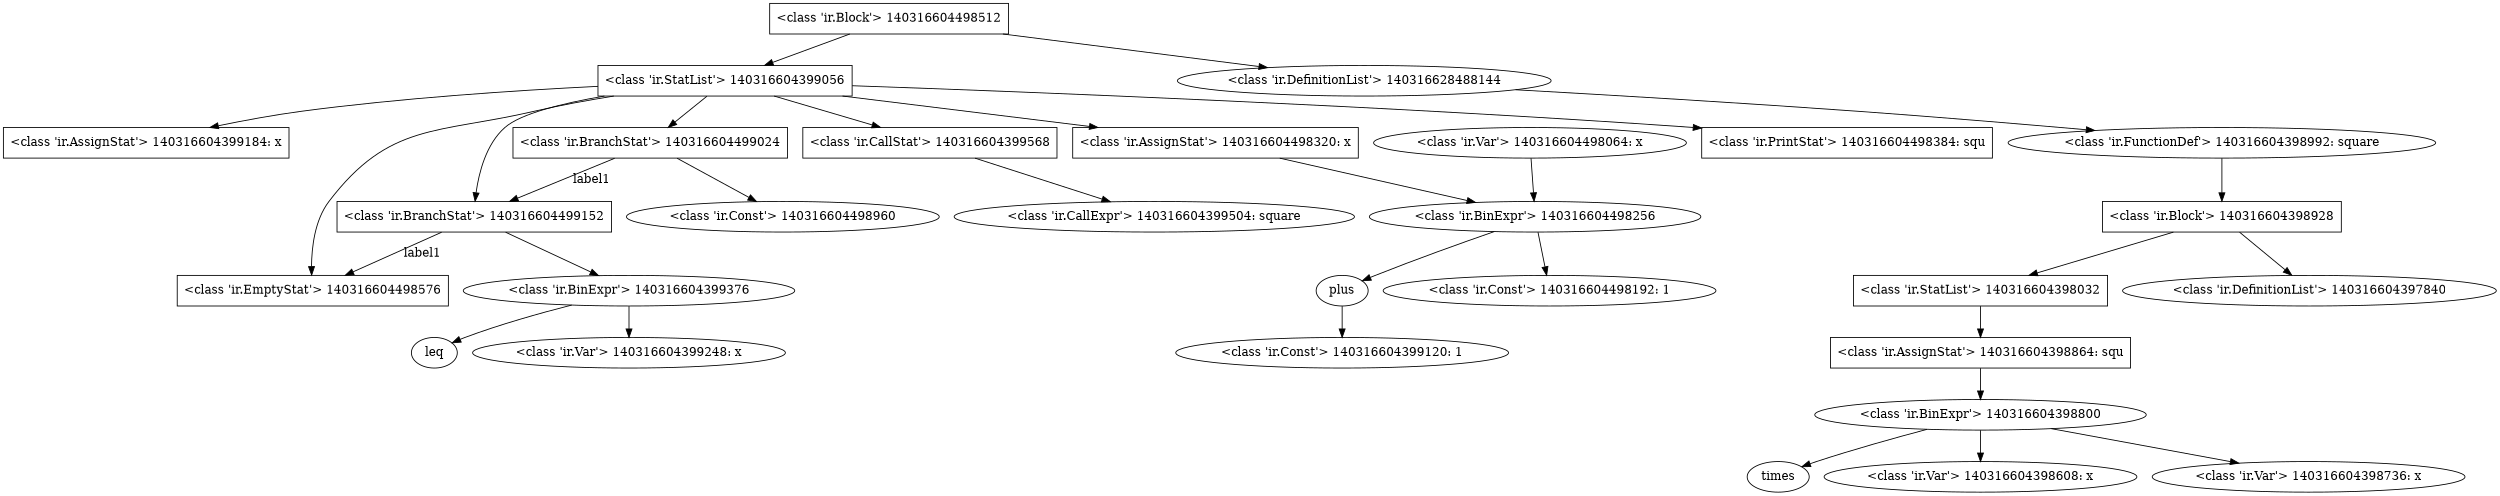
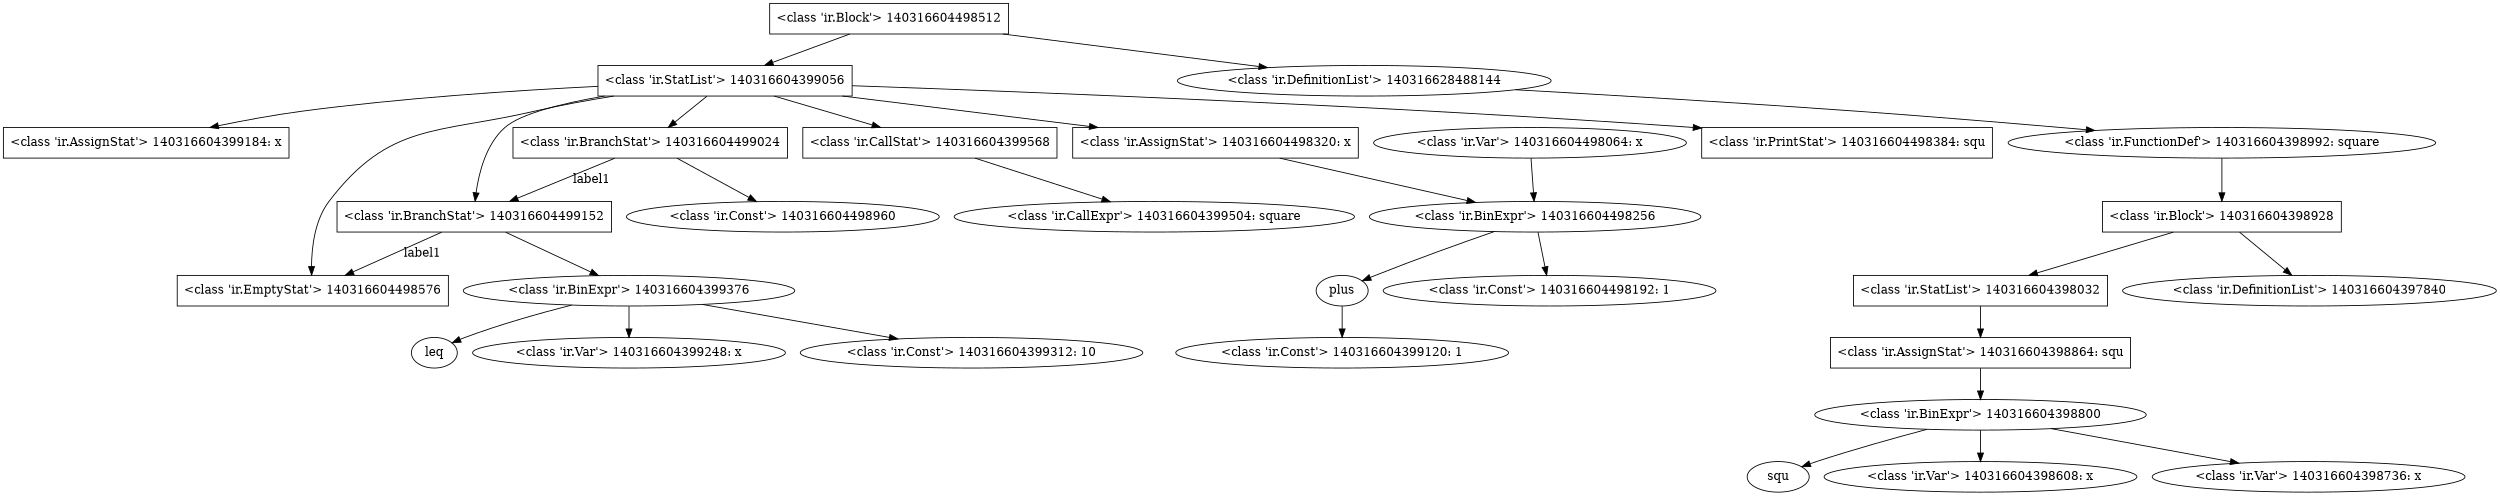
none -> (972, 353)
(1778, 477) -> (1778, 477)
